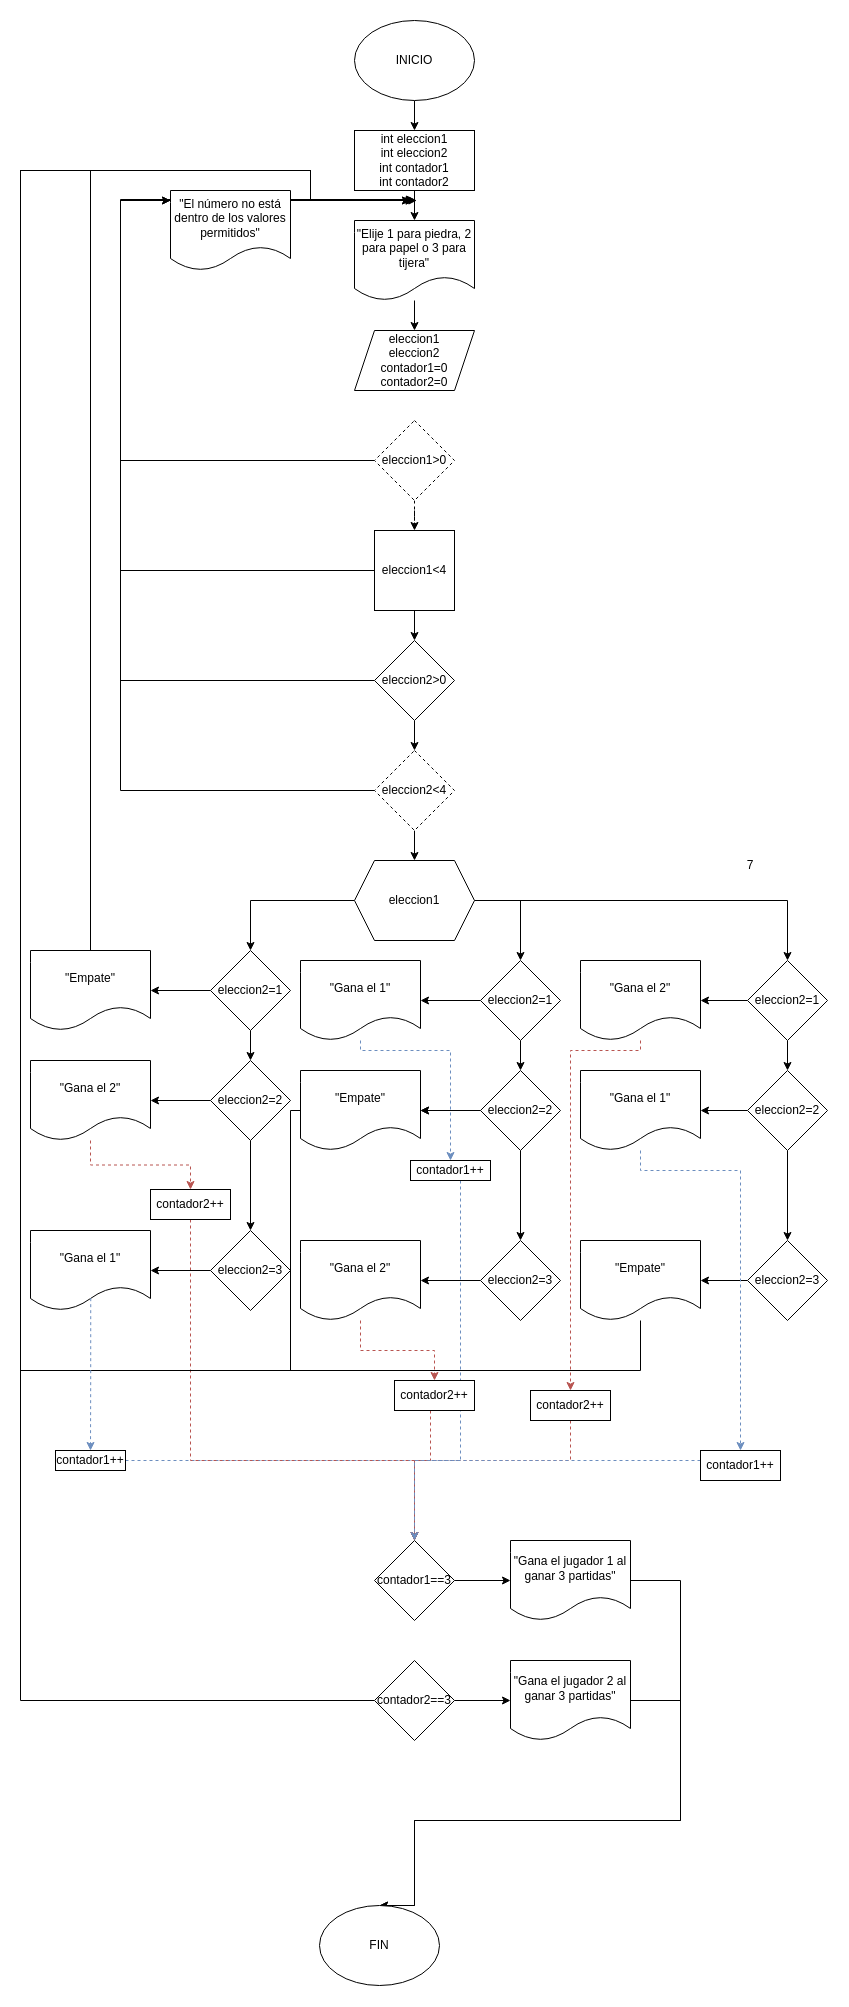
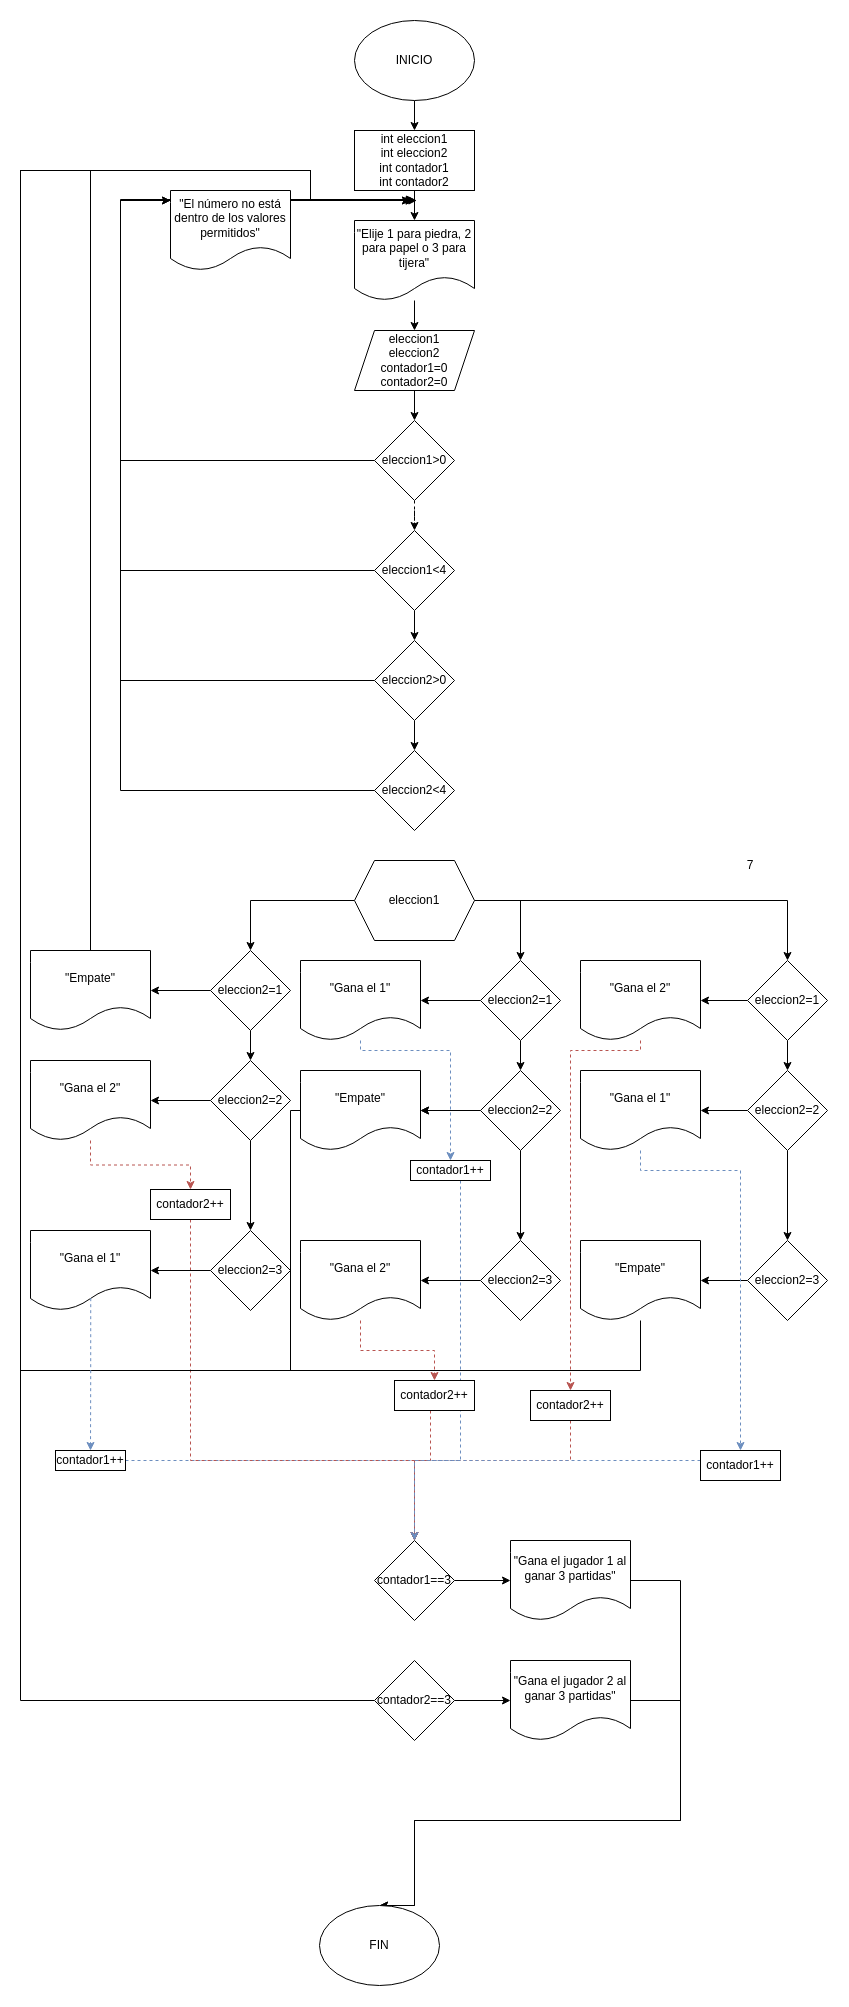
none -> (415, 410)
(415, 461) -> (415, 461)
(415, 571) -> (415, 571)
(415, 791) -> (415, 791)
(415, 850) -> none
